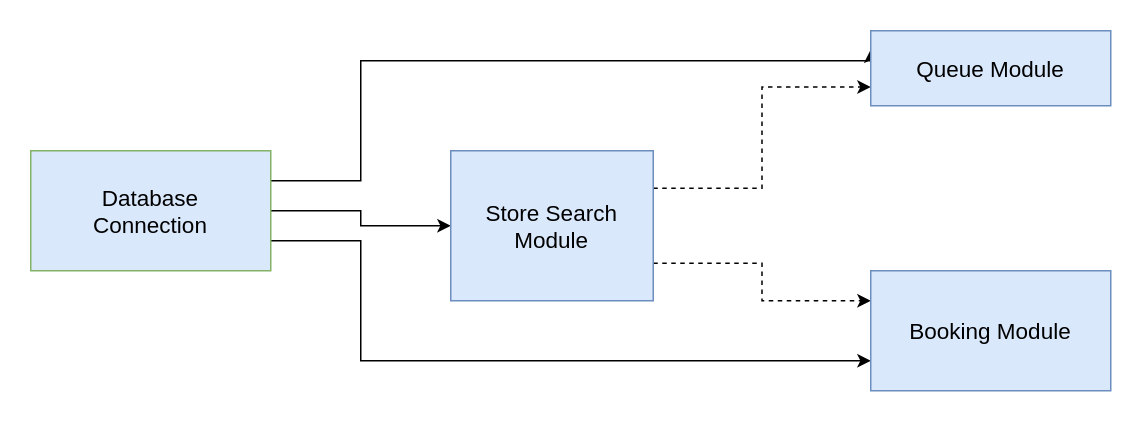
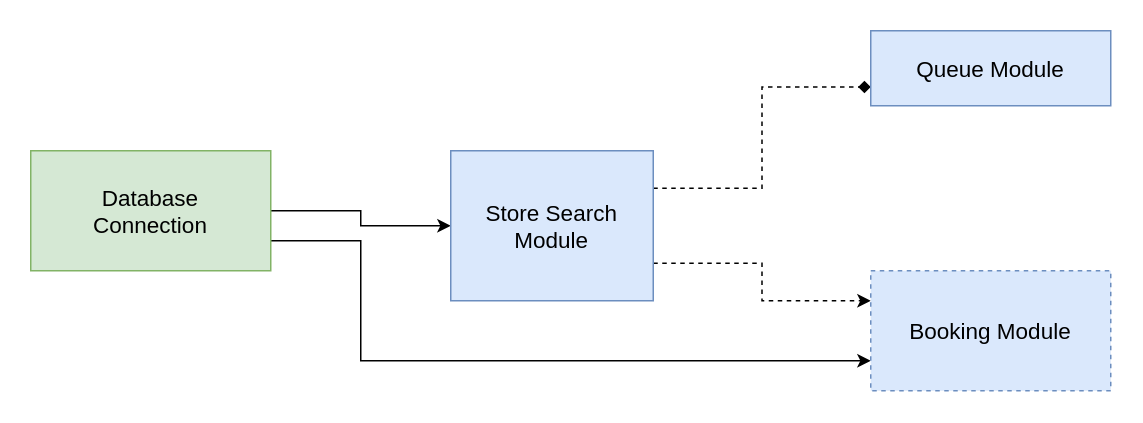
(511, 61) -> none
(859, 87) -> (858, 87)
(151, 211) -> (151, 211)
(991, 331) -> (991, 331)
